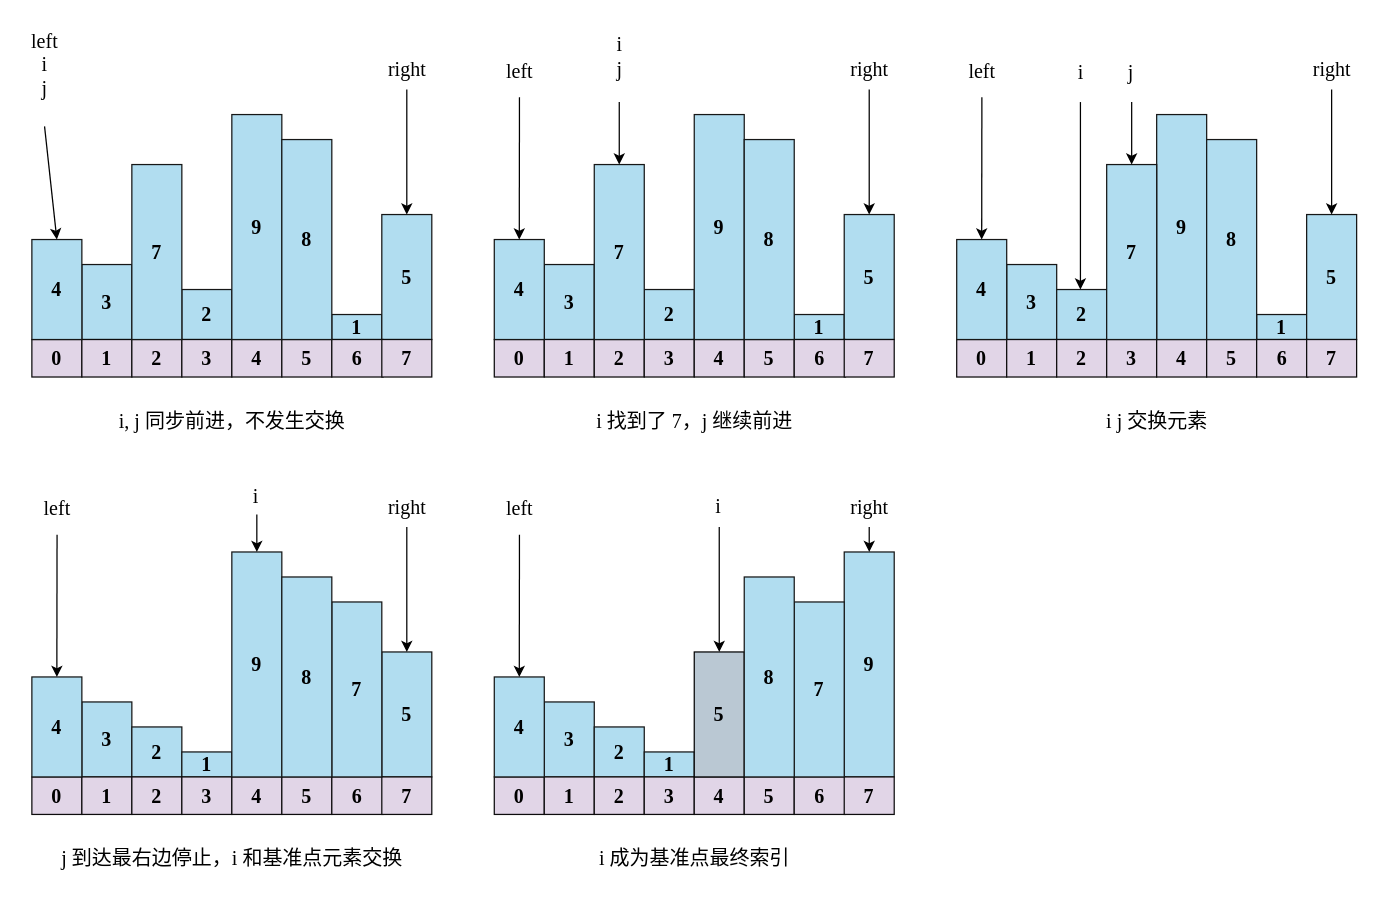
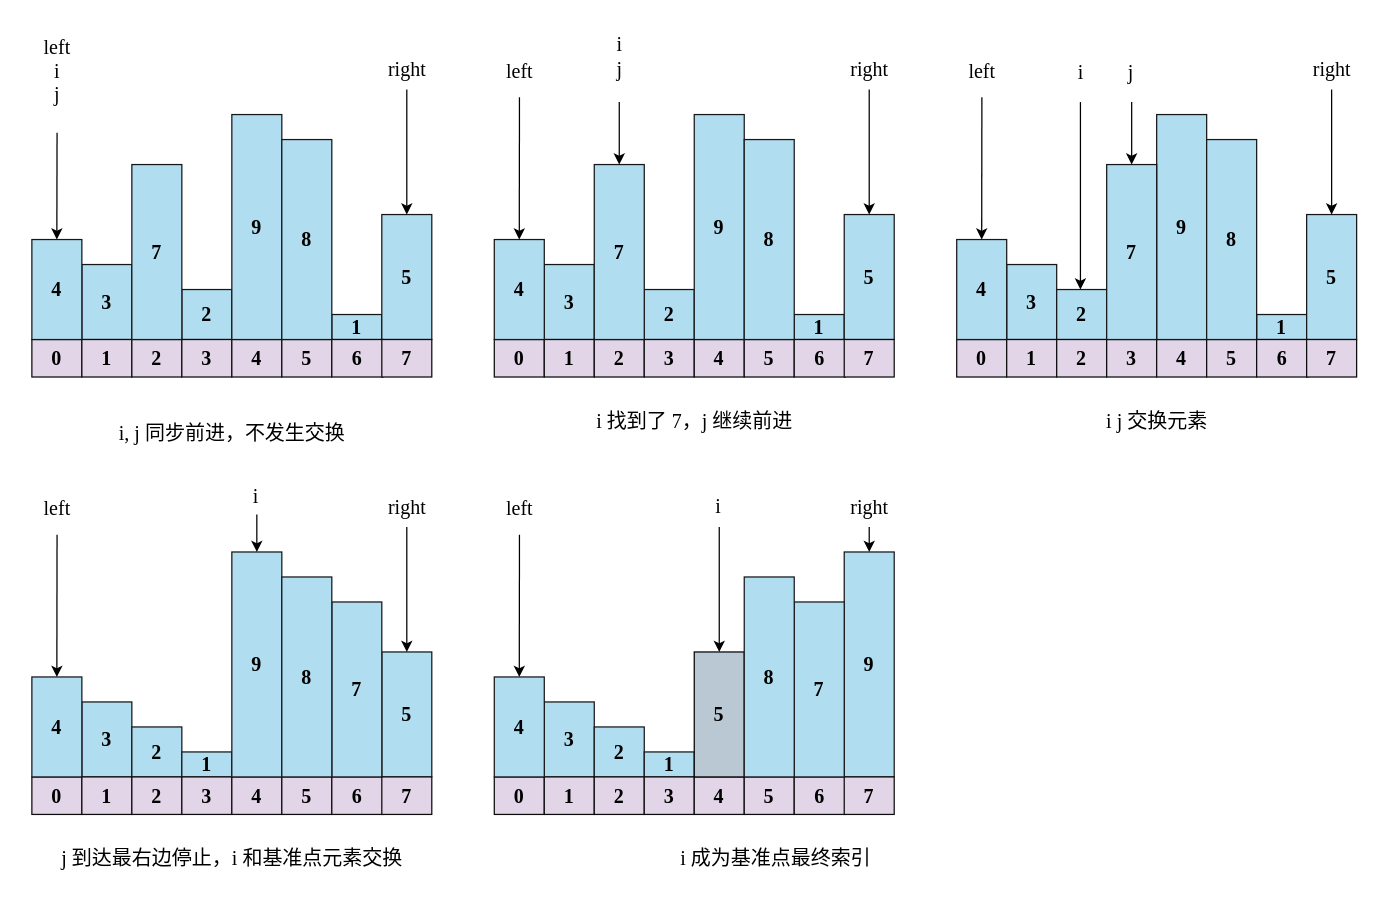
(44, 64) -> (57, 71)
(232, 421) -> (232, 433)
(694, 858) -> (776, 858)
